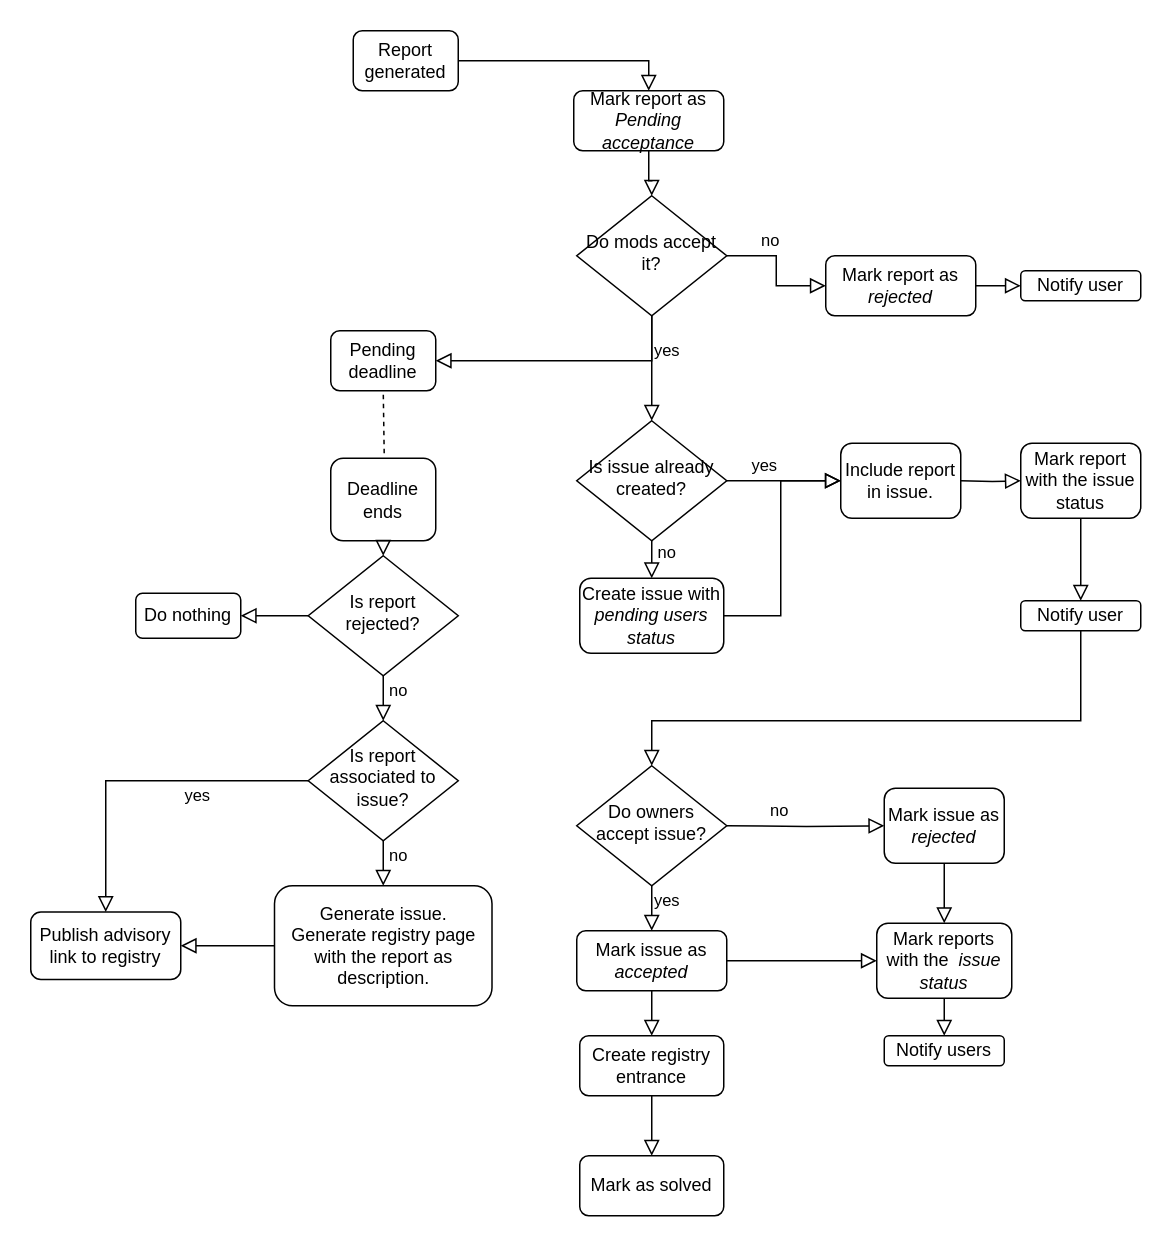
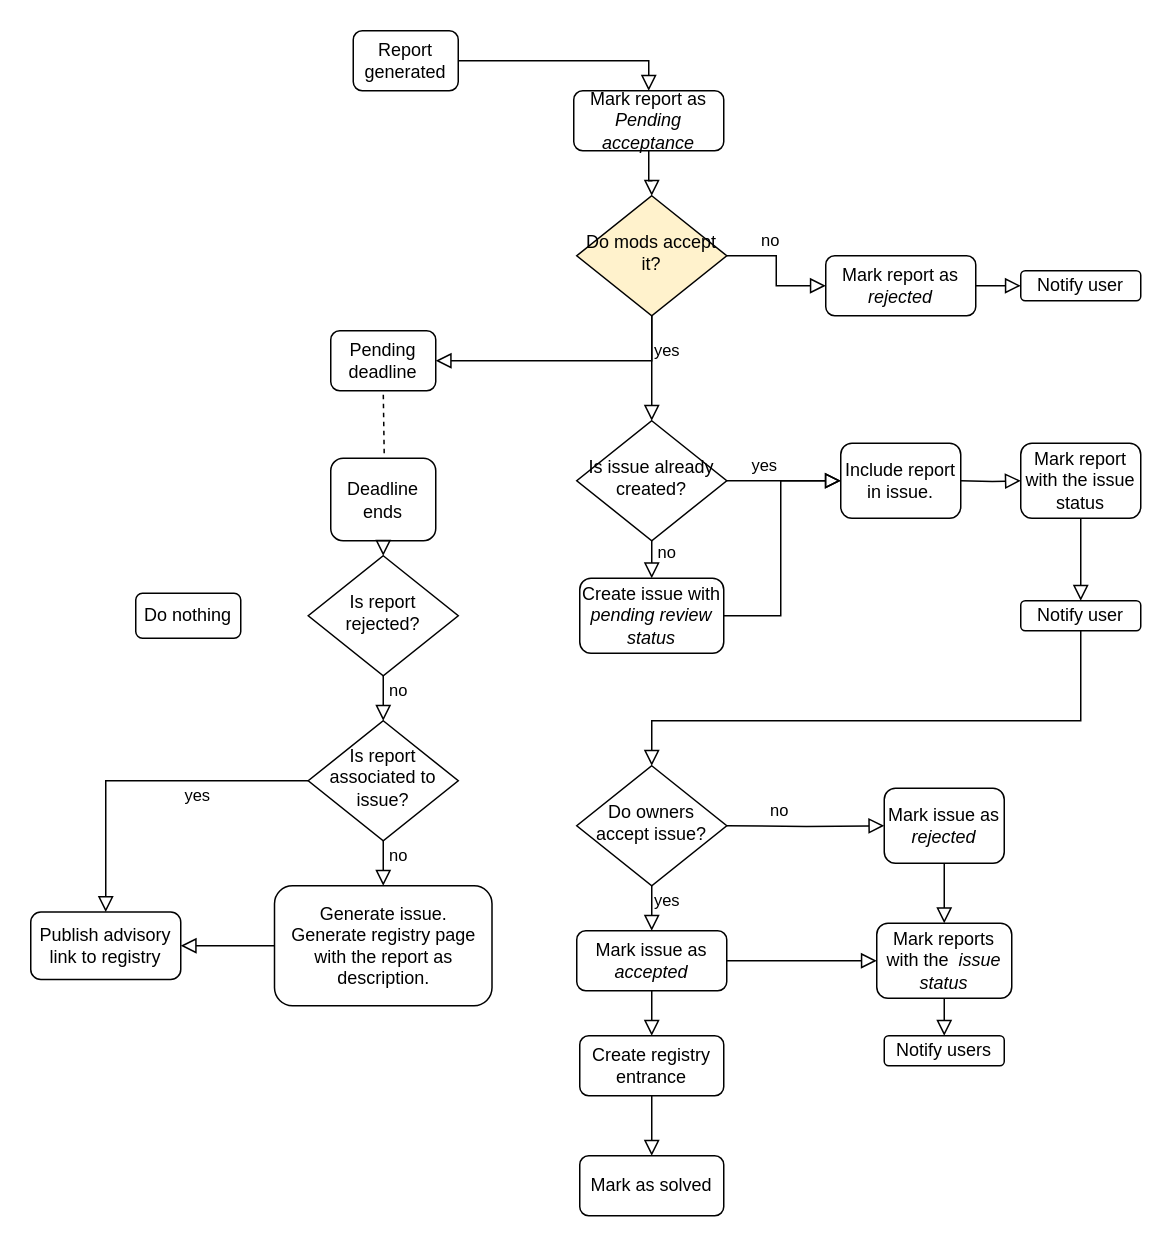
(652, 256) -> (652, 256)
(282, 616) -> none
(652, 616) -> (652, 616)
